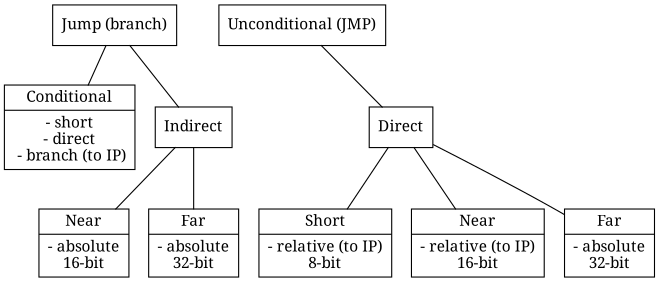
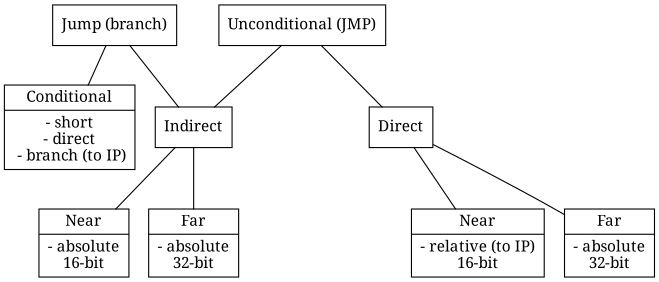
none -> (248, 76)
(325, 243) -> none
